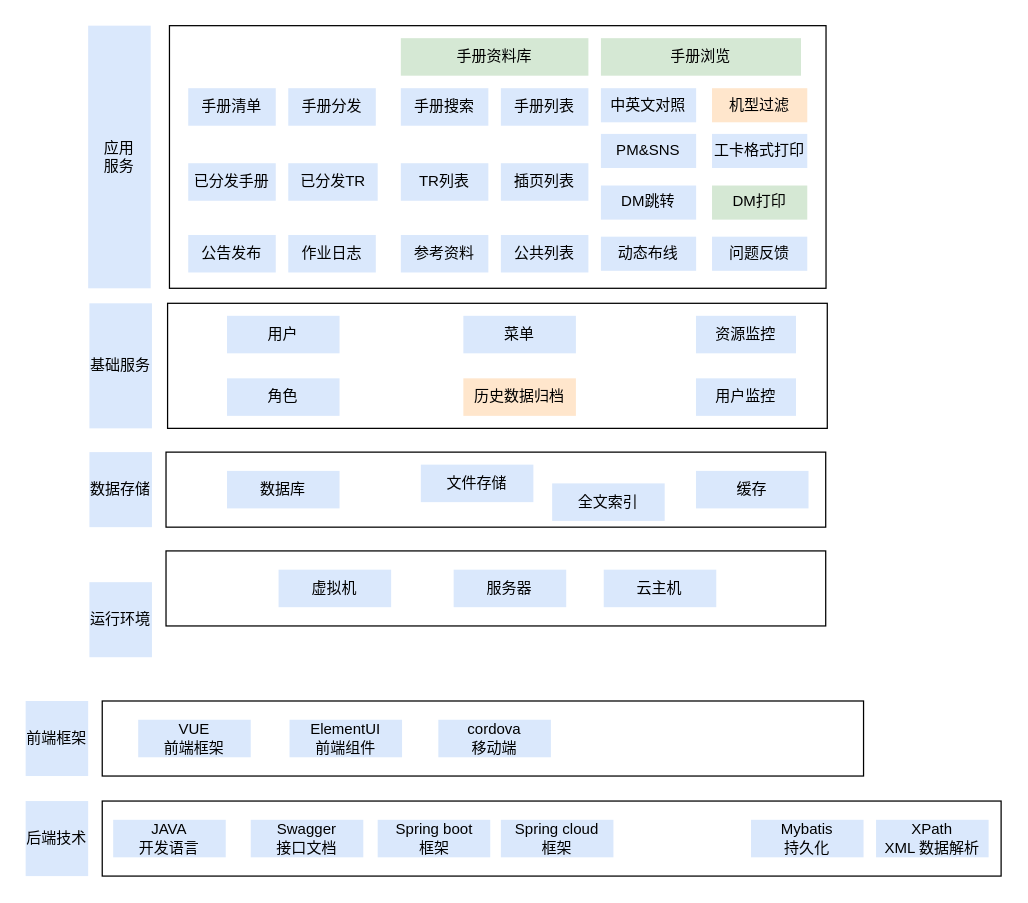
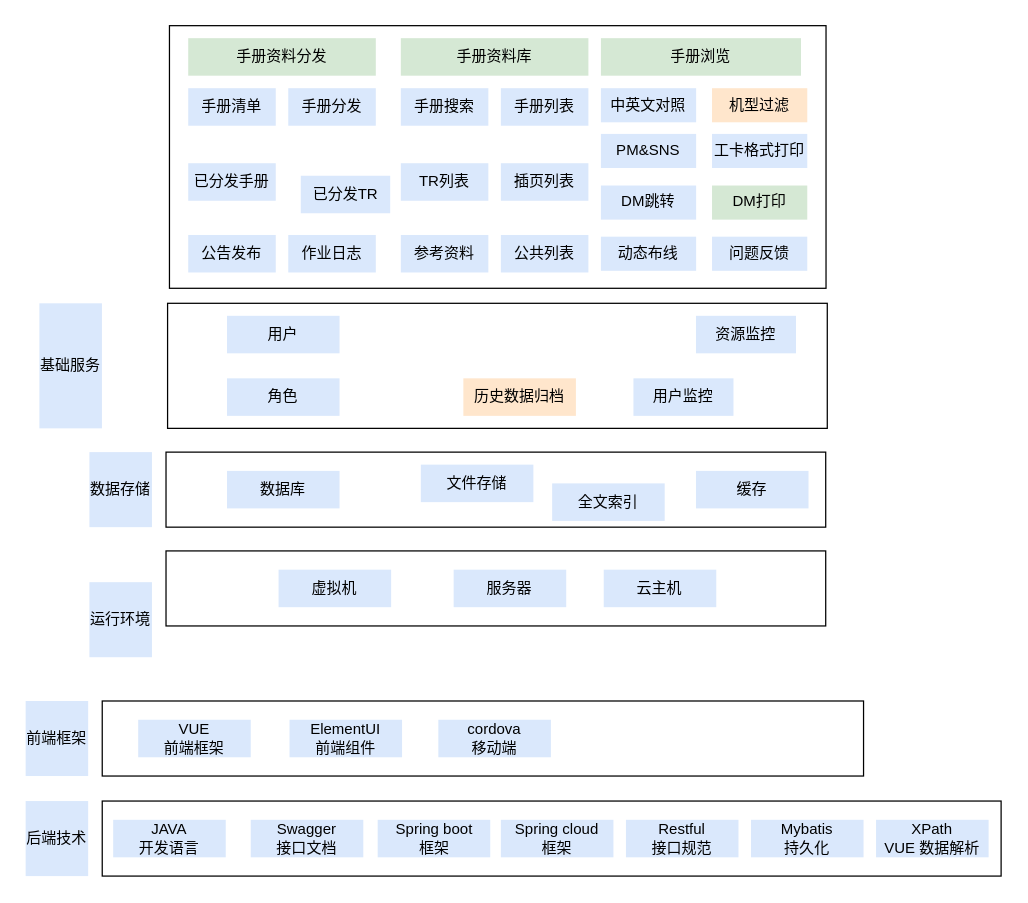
none -> (282, 57)
(119, 157) -> none
(333, 182) -> (345, 194)
(519, 334) -> none
(121, 366) -> (71, 366)
(746, 397) -> (683, 397)
none -> (682, 838)
(932, 838) -> (932, 838)
